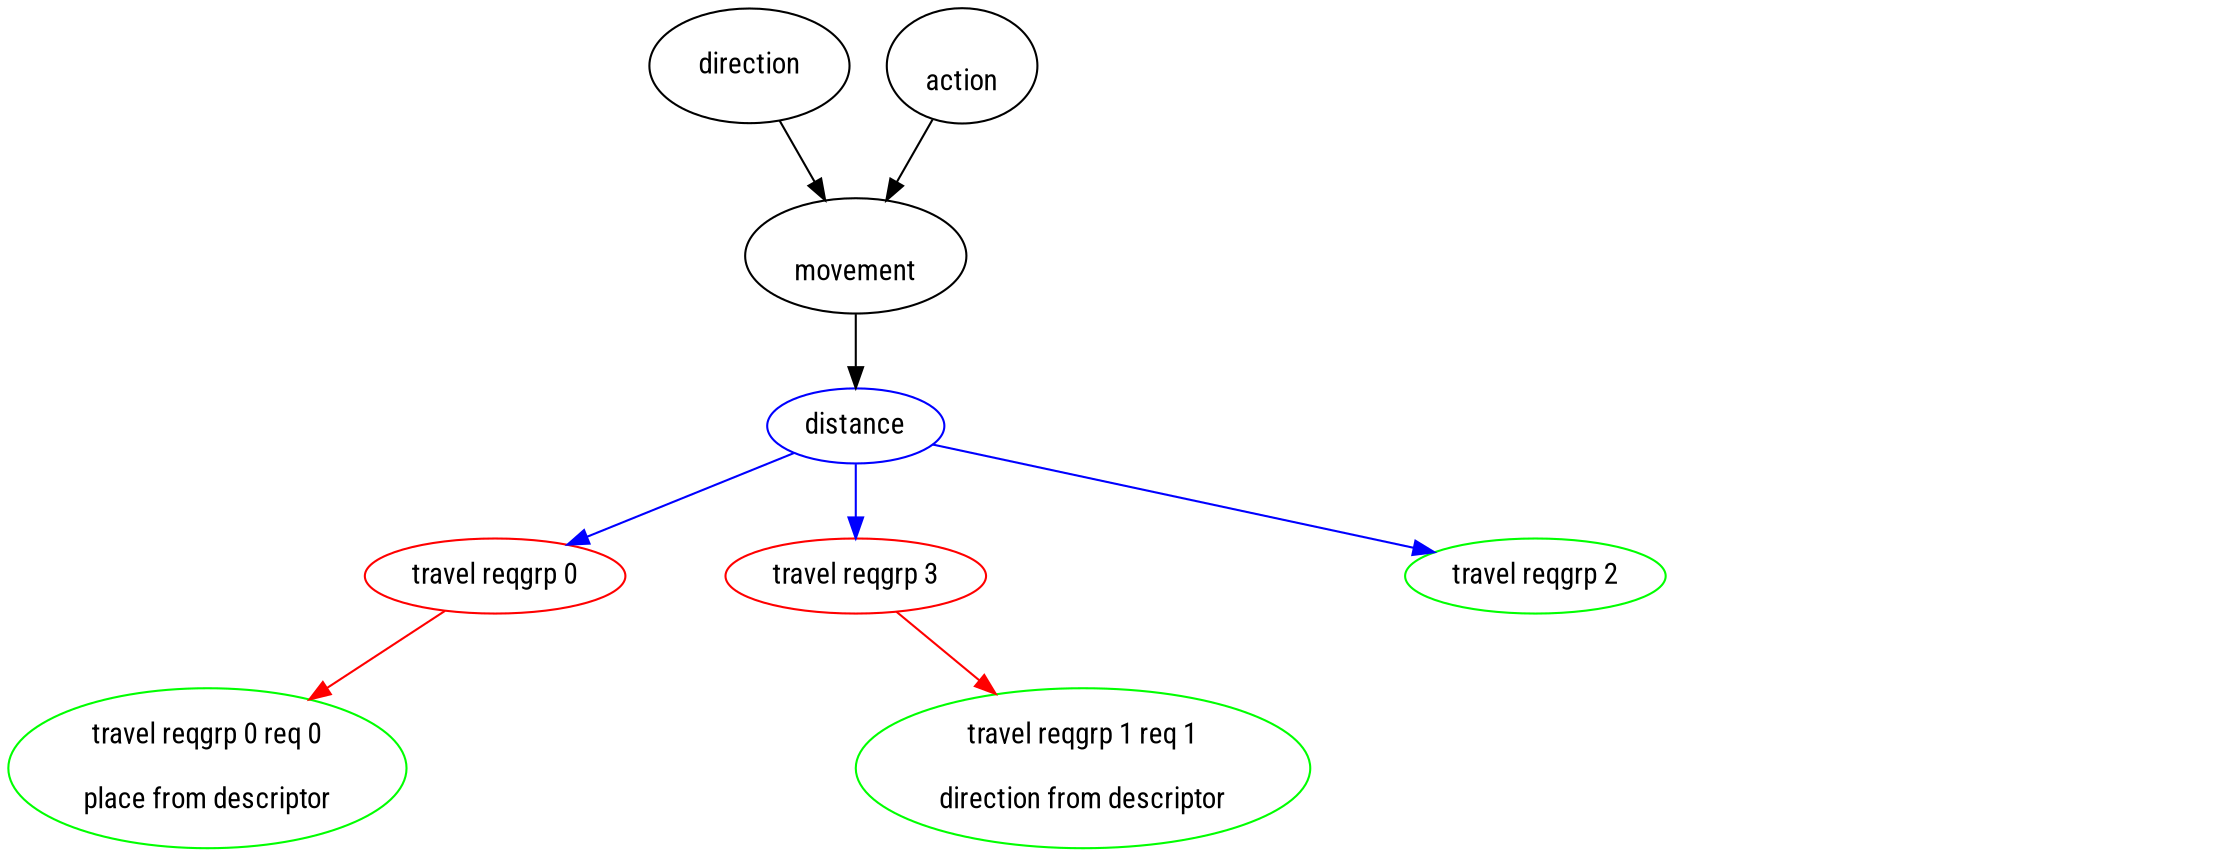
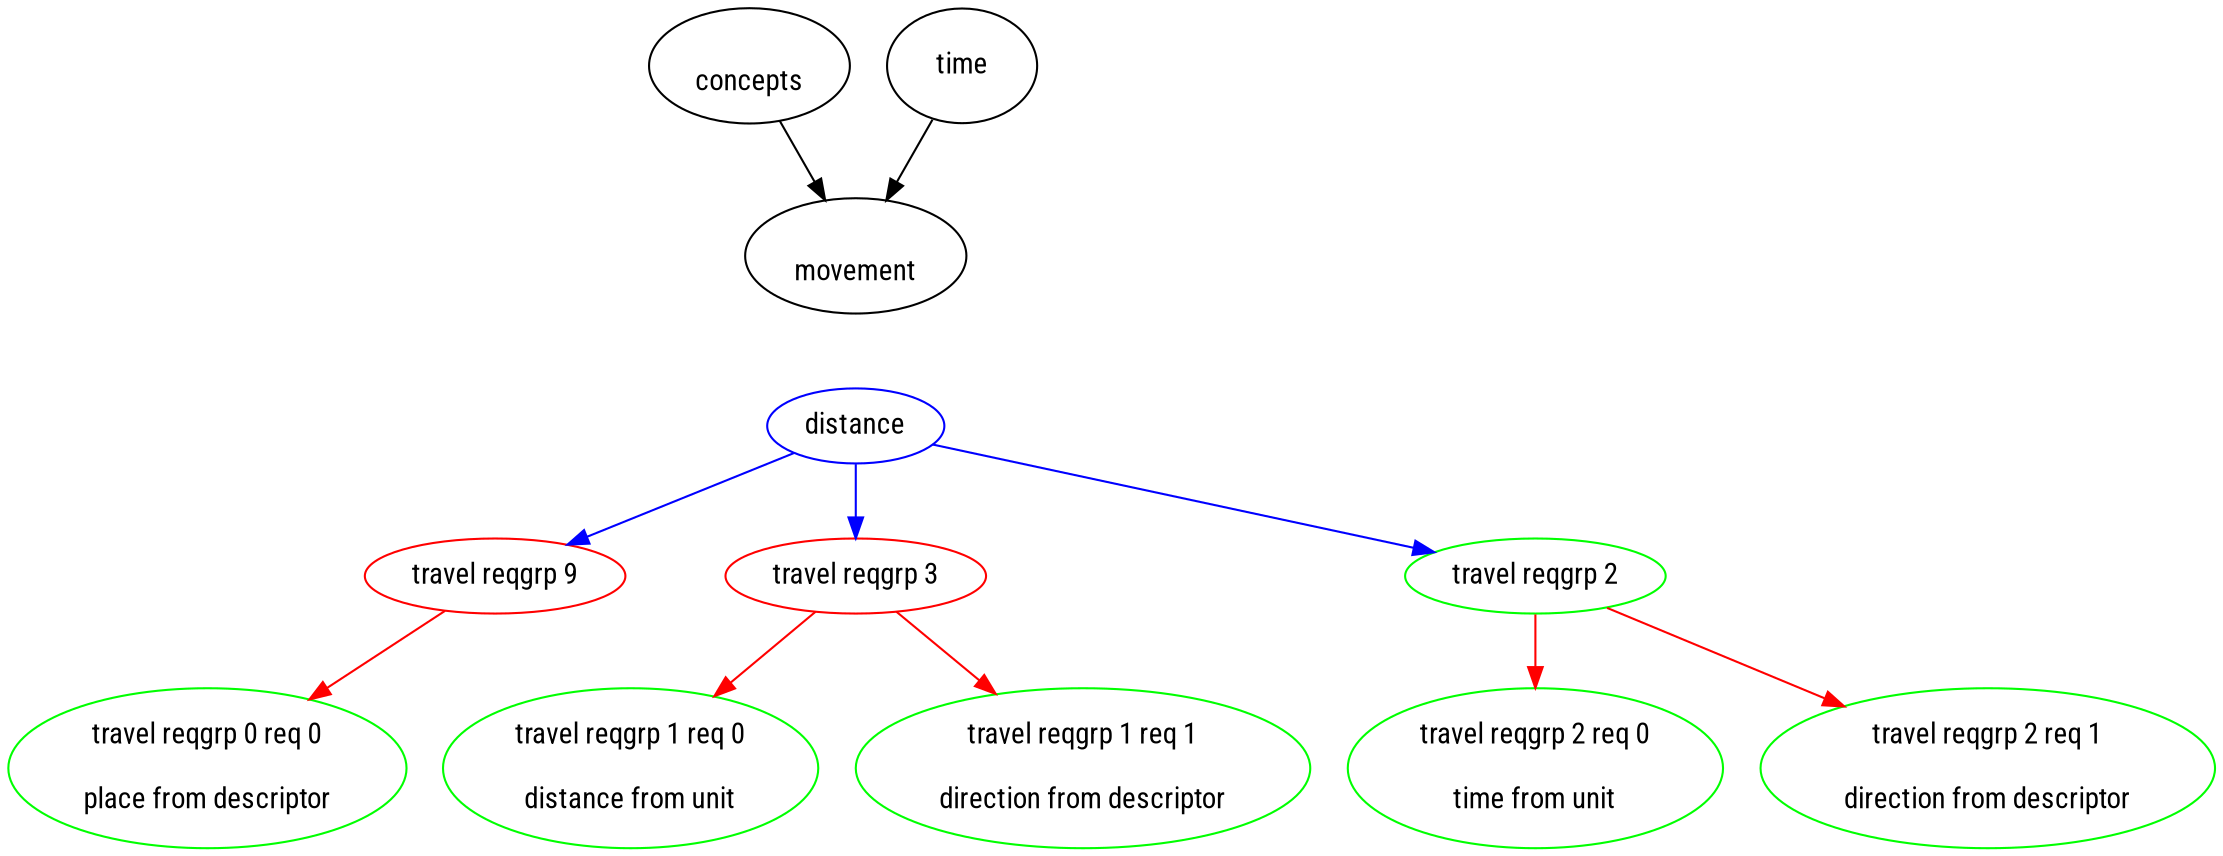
(749, 66) -> (749, 66)
(962, 66) -> (962, 66)
(856, 340) -> none
(495, 576) -> (495, 576)
none -> (631, 768)
none -> (1535, 768)
none -> (1988, 768)
